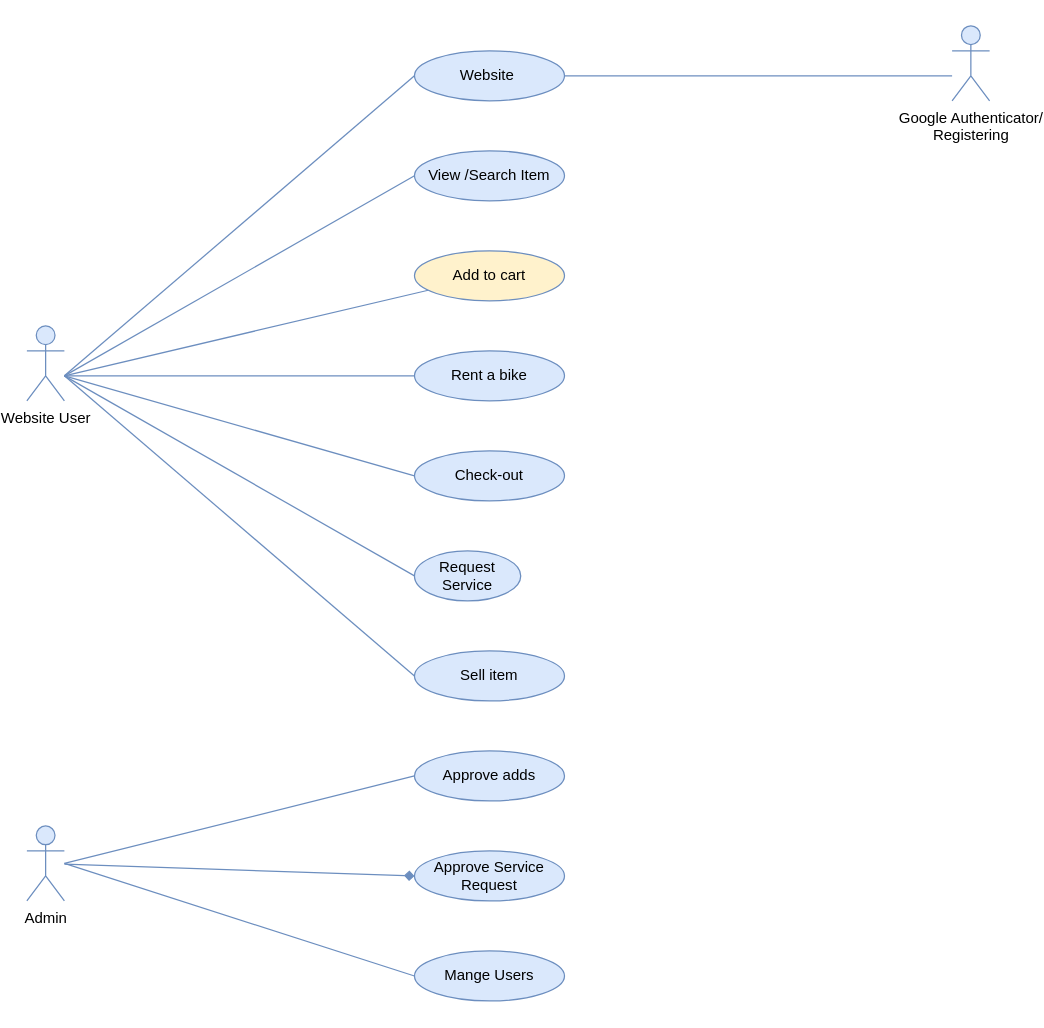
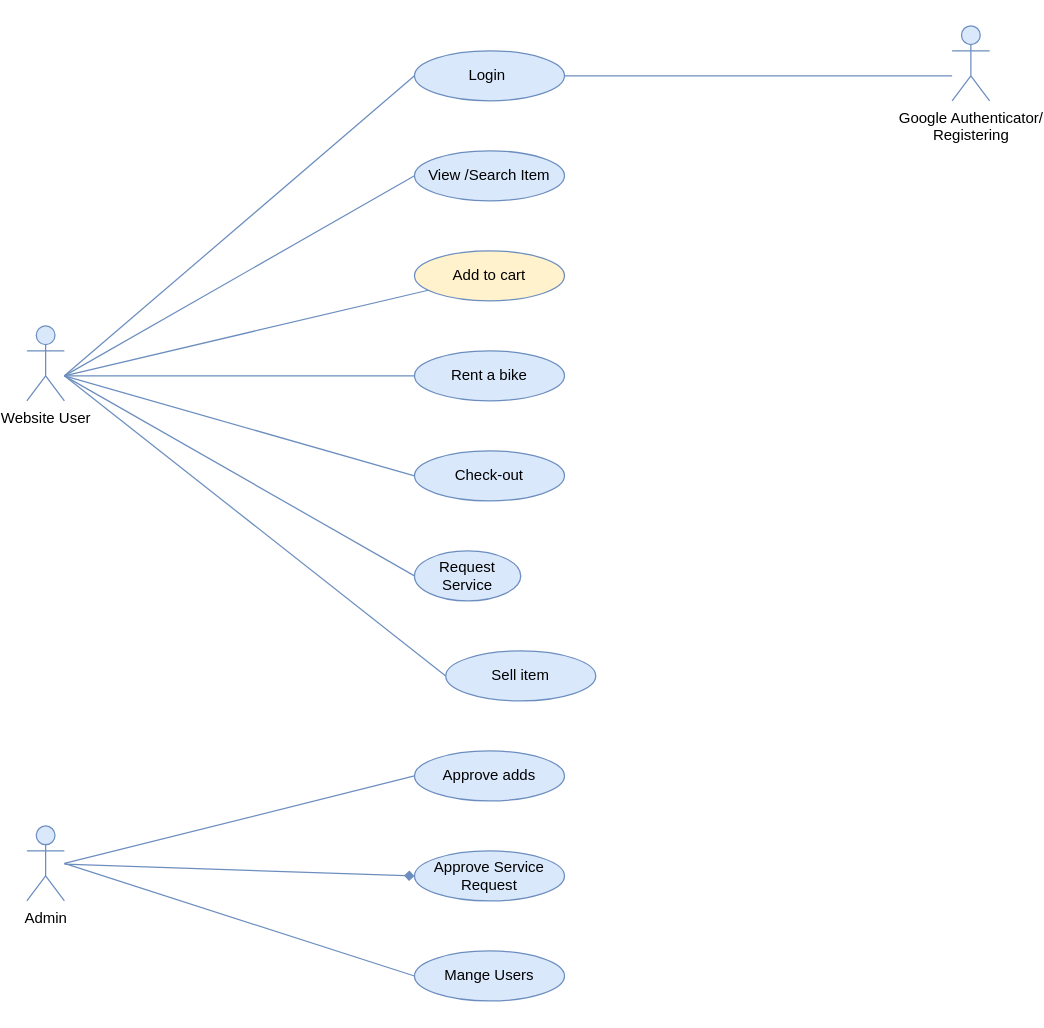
(489, 76) -> (489, 76)
(489, 676) -> (521, 676)
